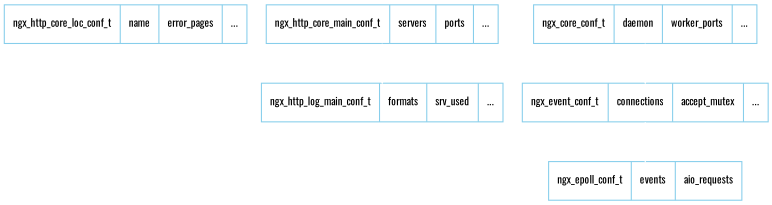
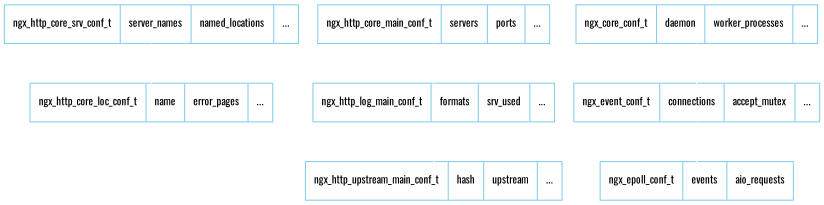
none -> (151, 24)
(697, 24) -> (749, 24)
none -> (434, 181)
